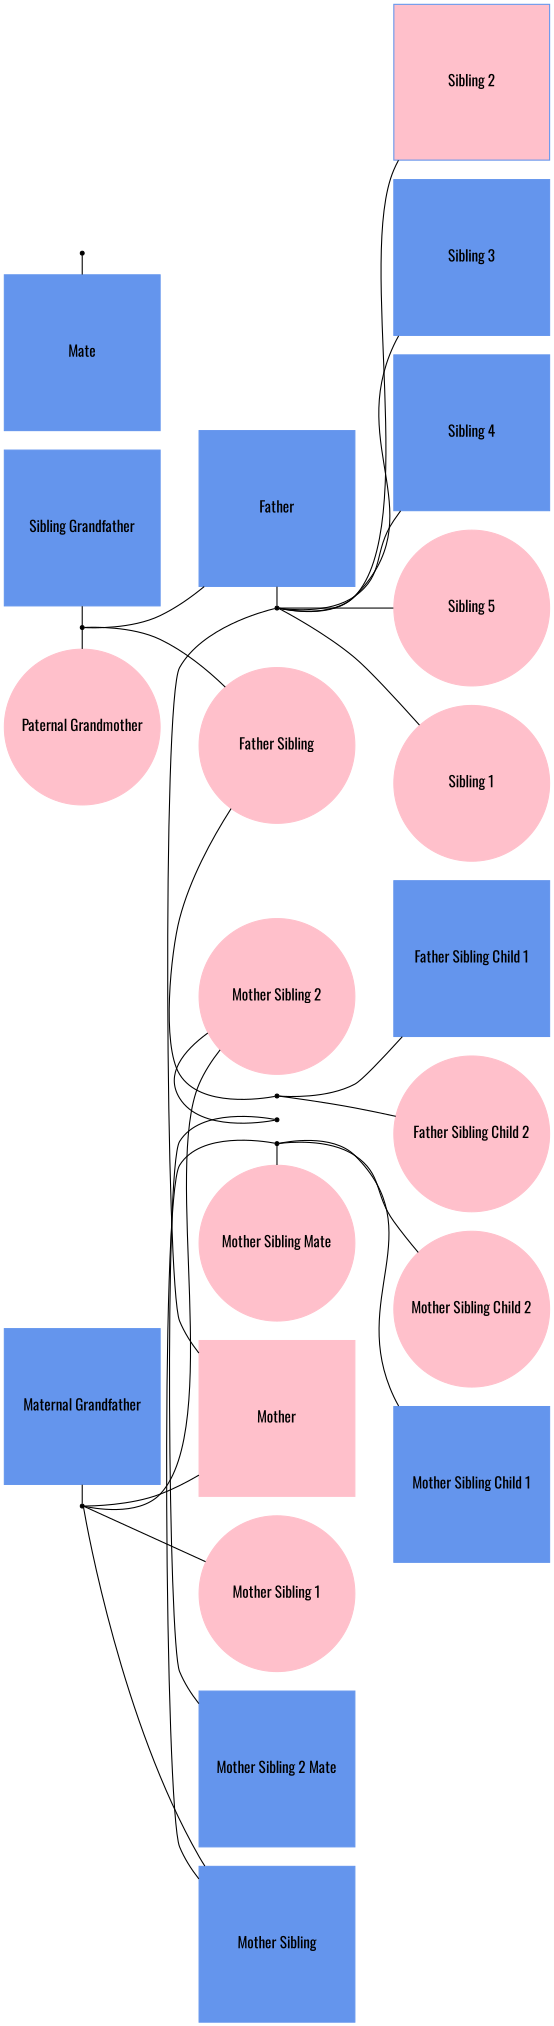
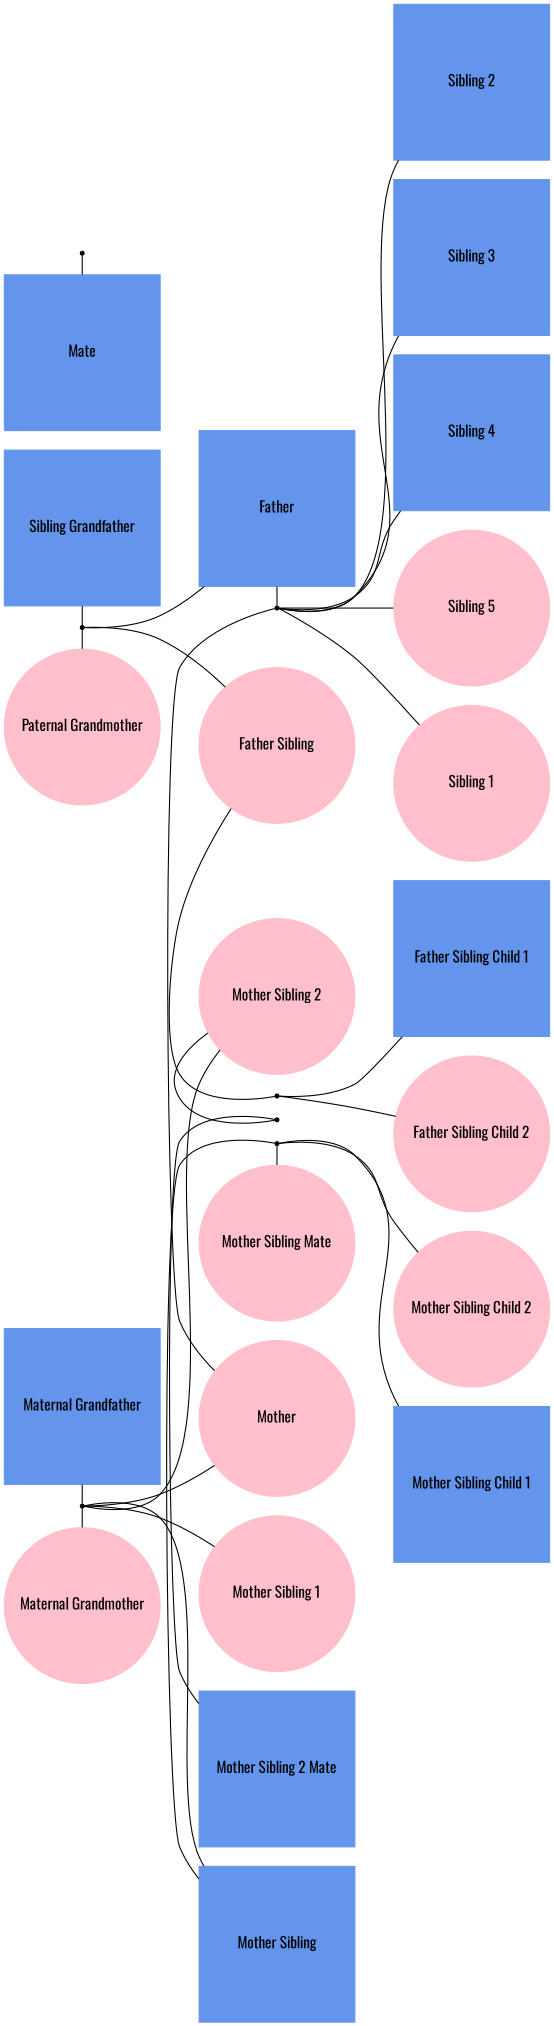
(472, 82) -> (472, 82)
(277, 1418) -> (277, 1418)
none -> (82, 1606)
